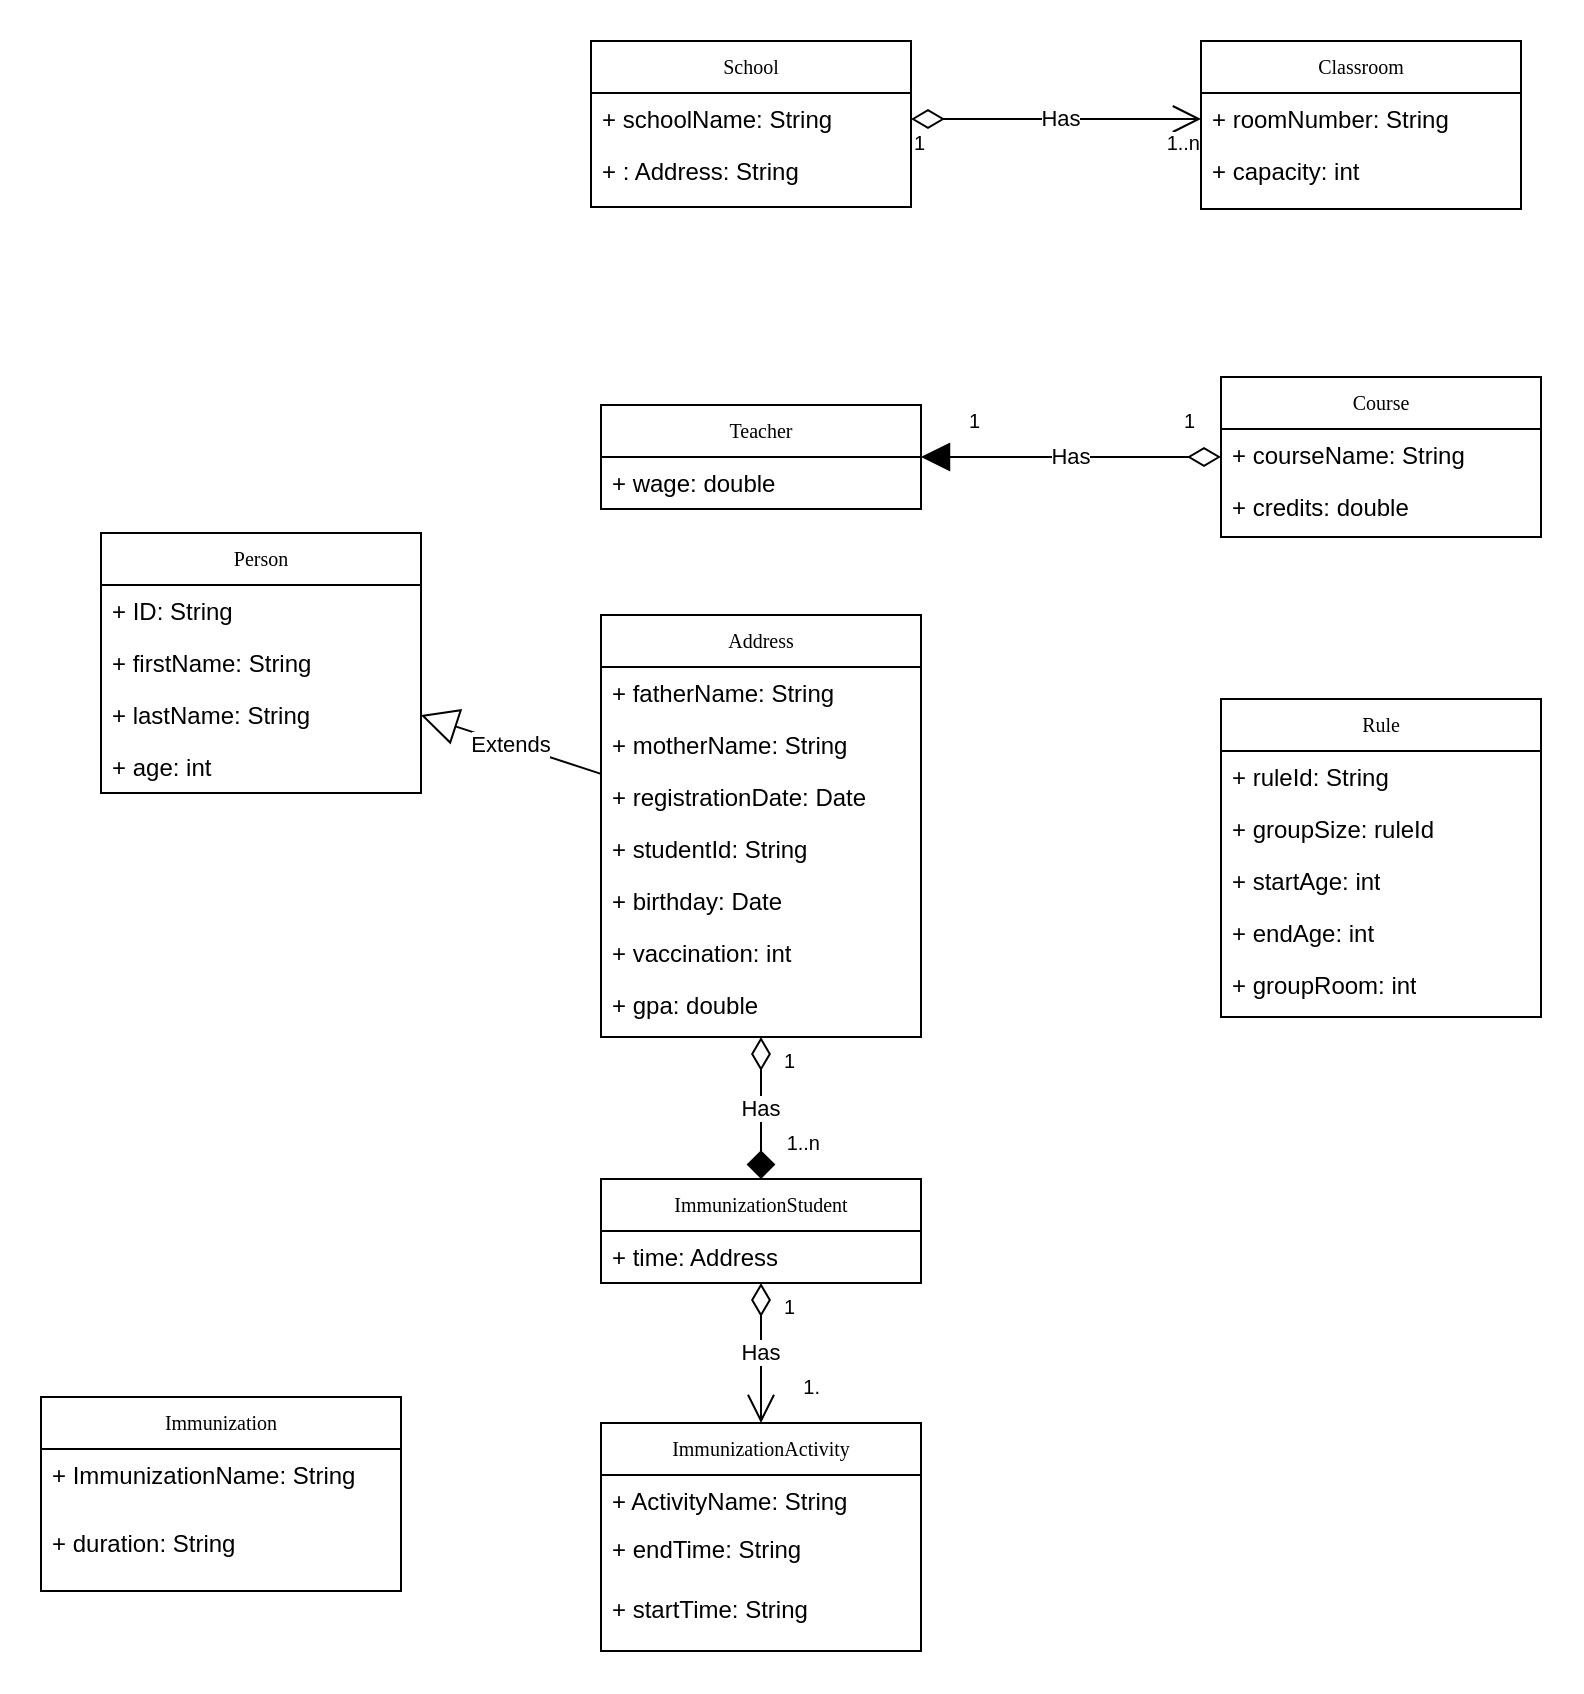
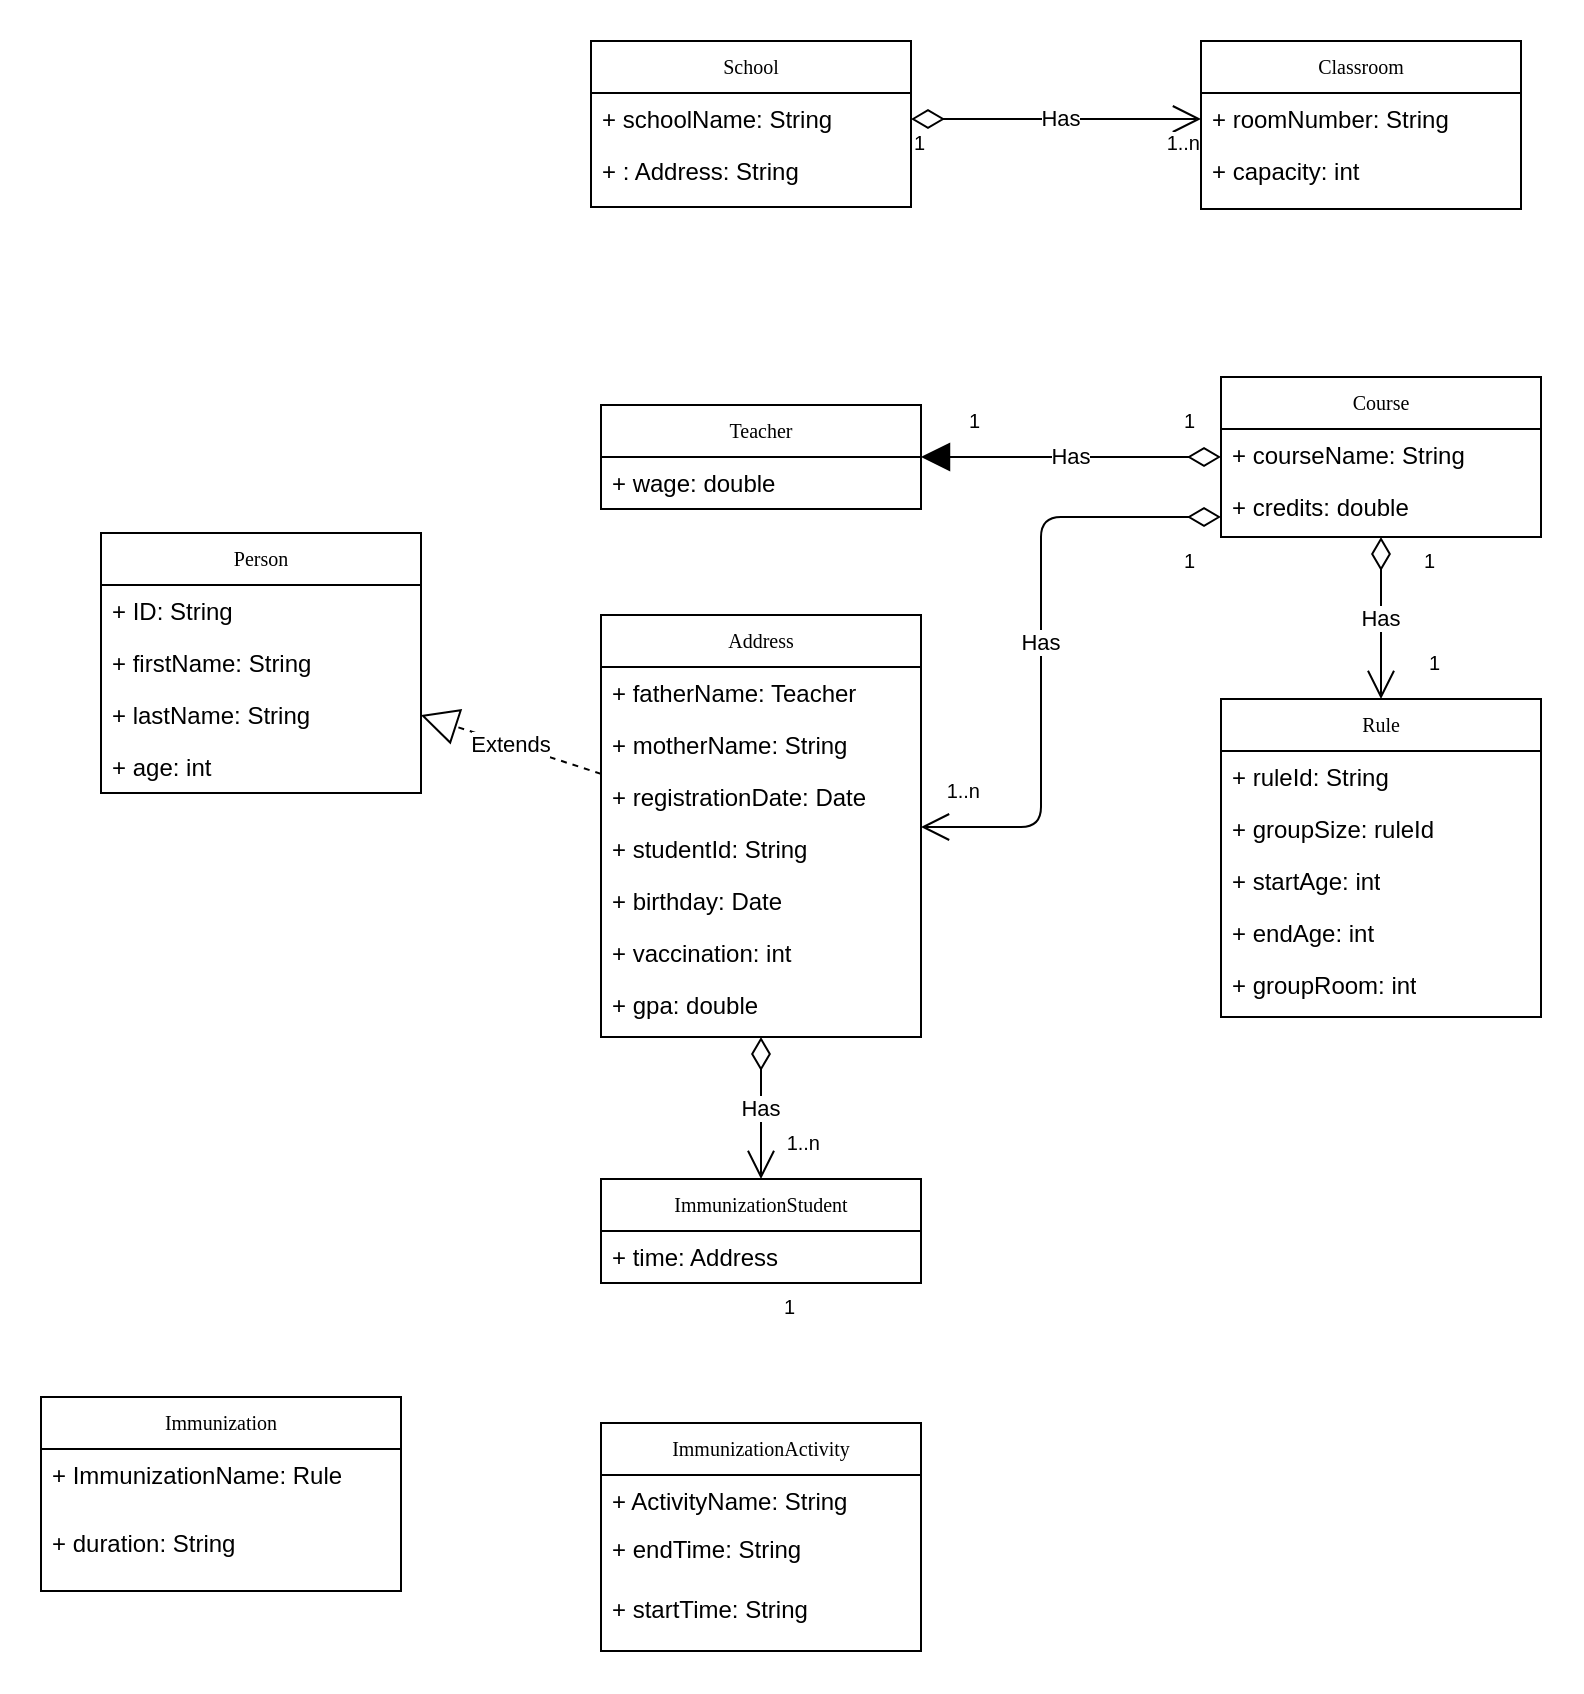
none -> (1381, 627)
none -> (1041, 655)
(735, 695) -> (745, 695)
(576, 766) -> (576, 766)
(761, 1151) -> (761, 1162)
(761, 1366) -> none
(209, 1477) -> (196, 1477)
